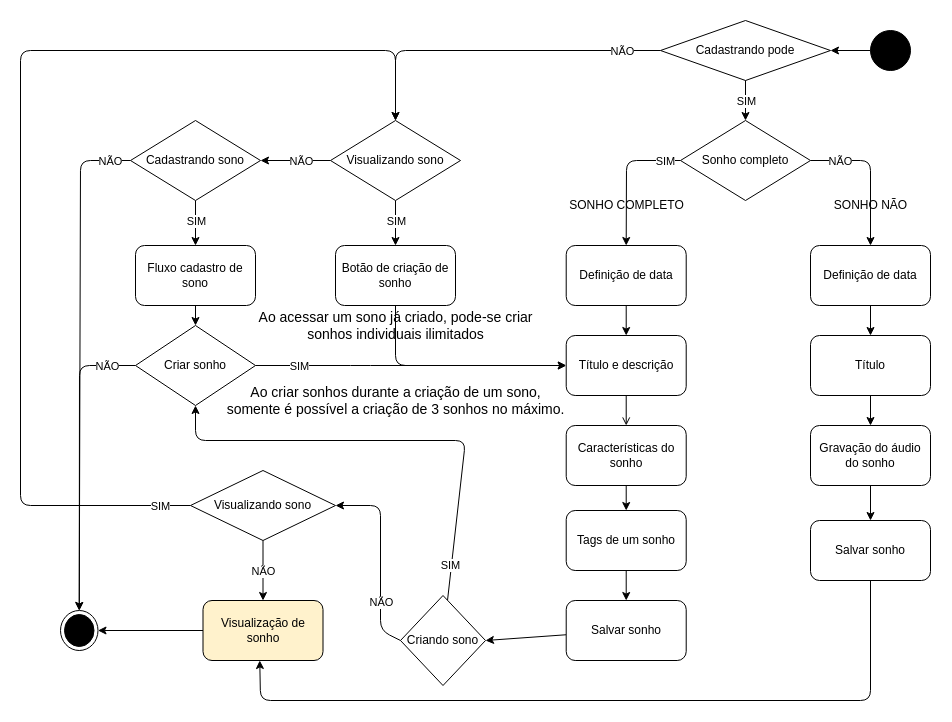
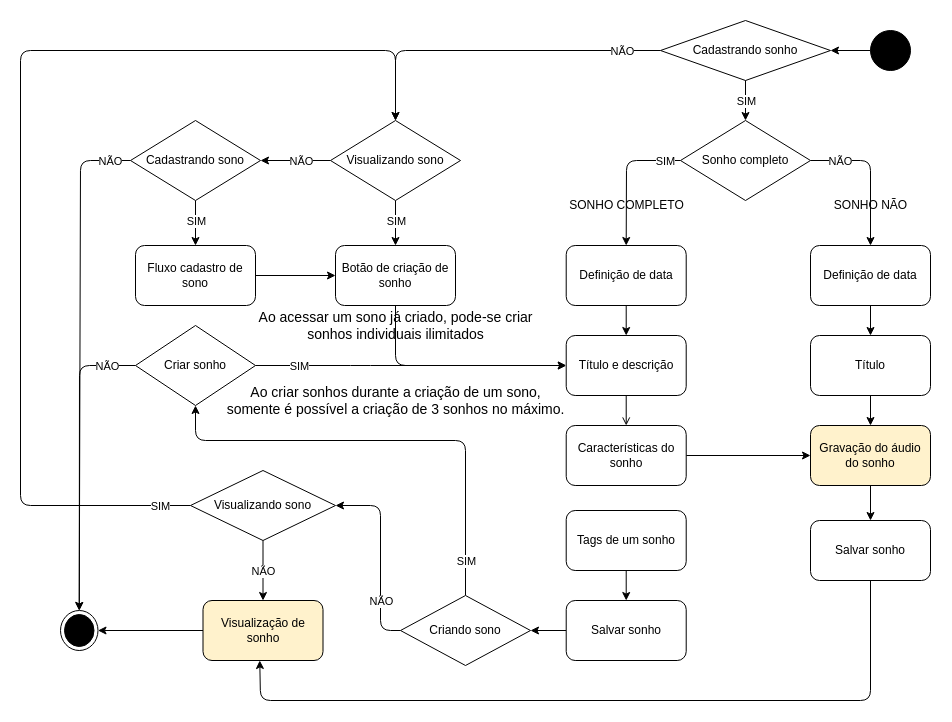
(746, 51) -> (746, 51)
(196, 312) -> (292, 276)
(871, 456) -> (871, 456)
(626, 495) -> (745, 456)
(443, 641) -> (466, 631)
